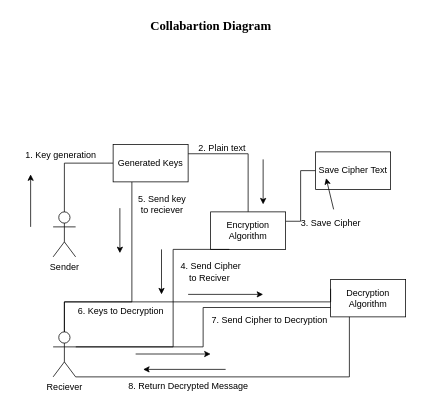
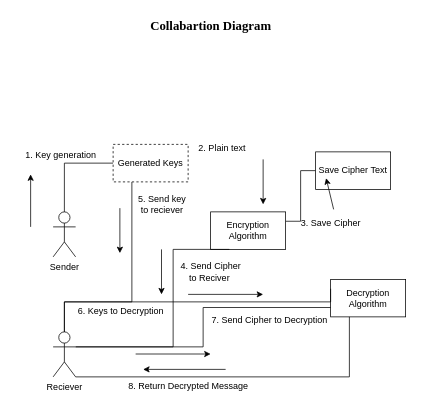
(247, 154) -> none
(150, 163) -> (150, 163)
